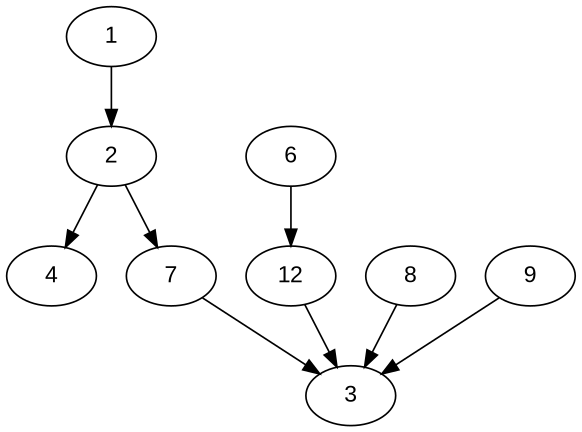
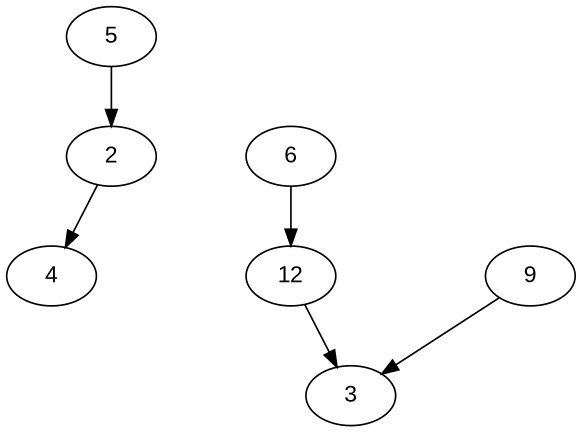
(111, 37) -> (111, 37)
(171, 276) -> none
(411, 276) -> none
